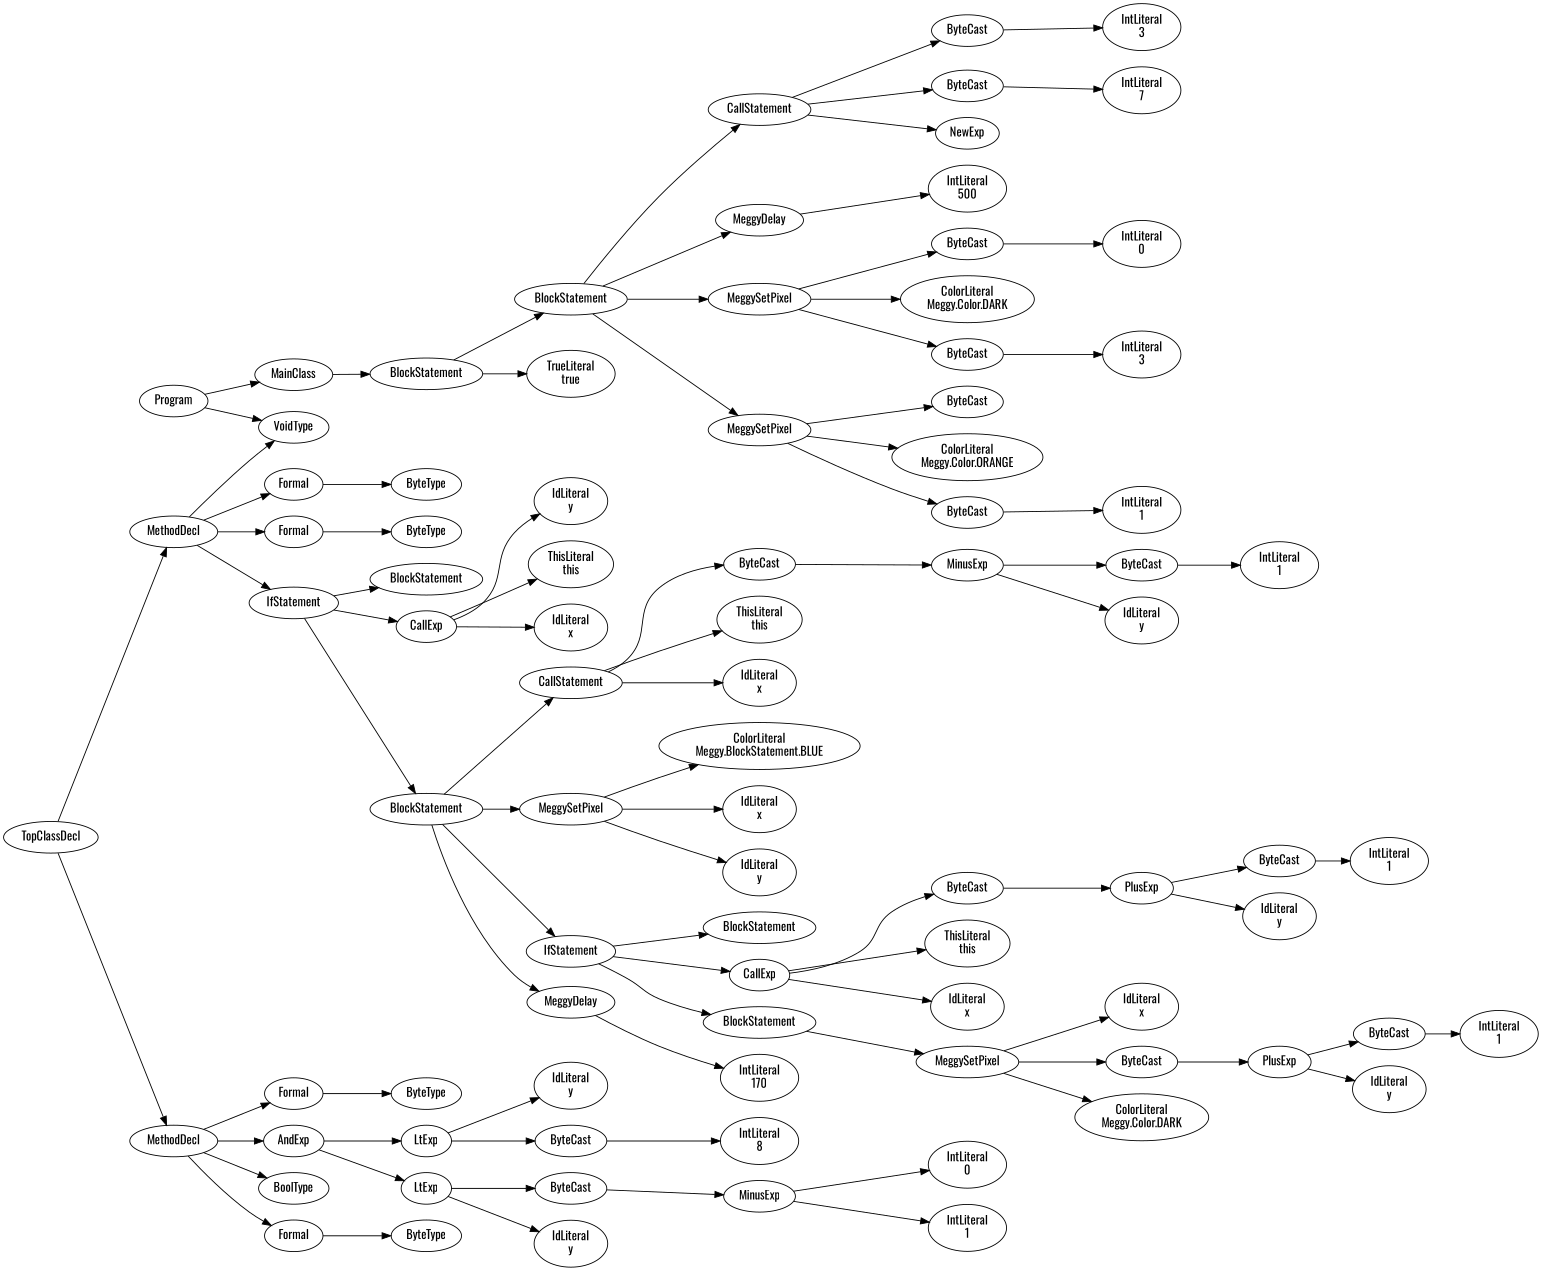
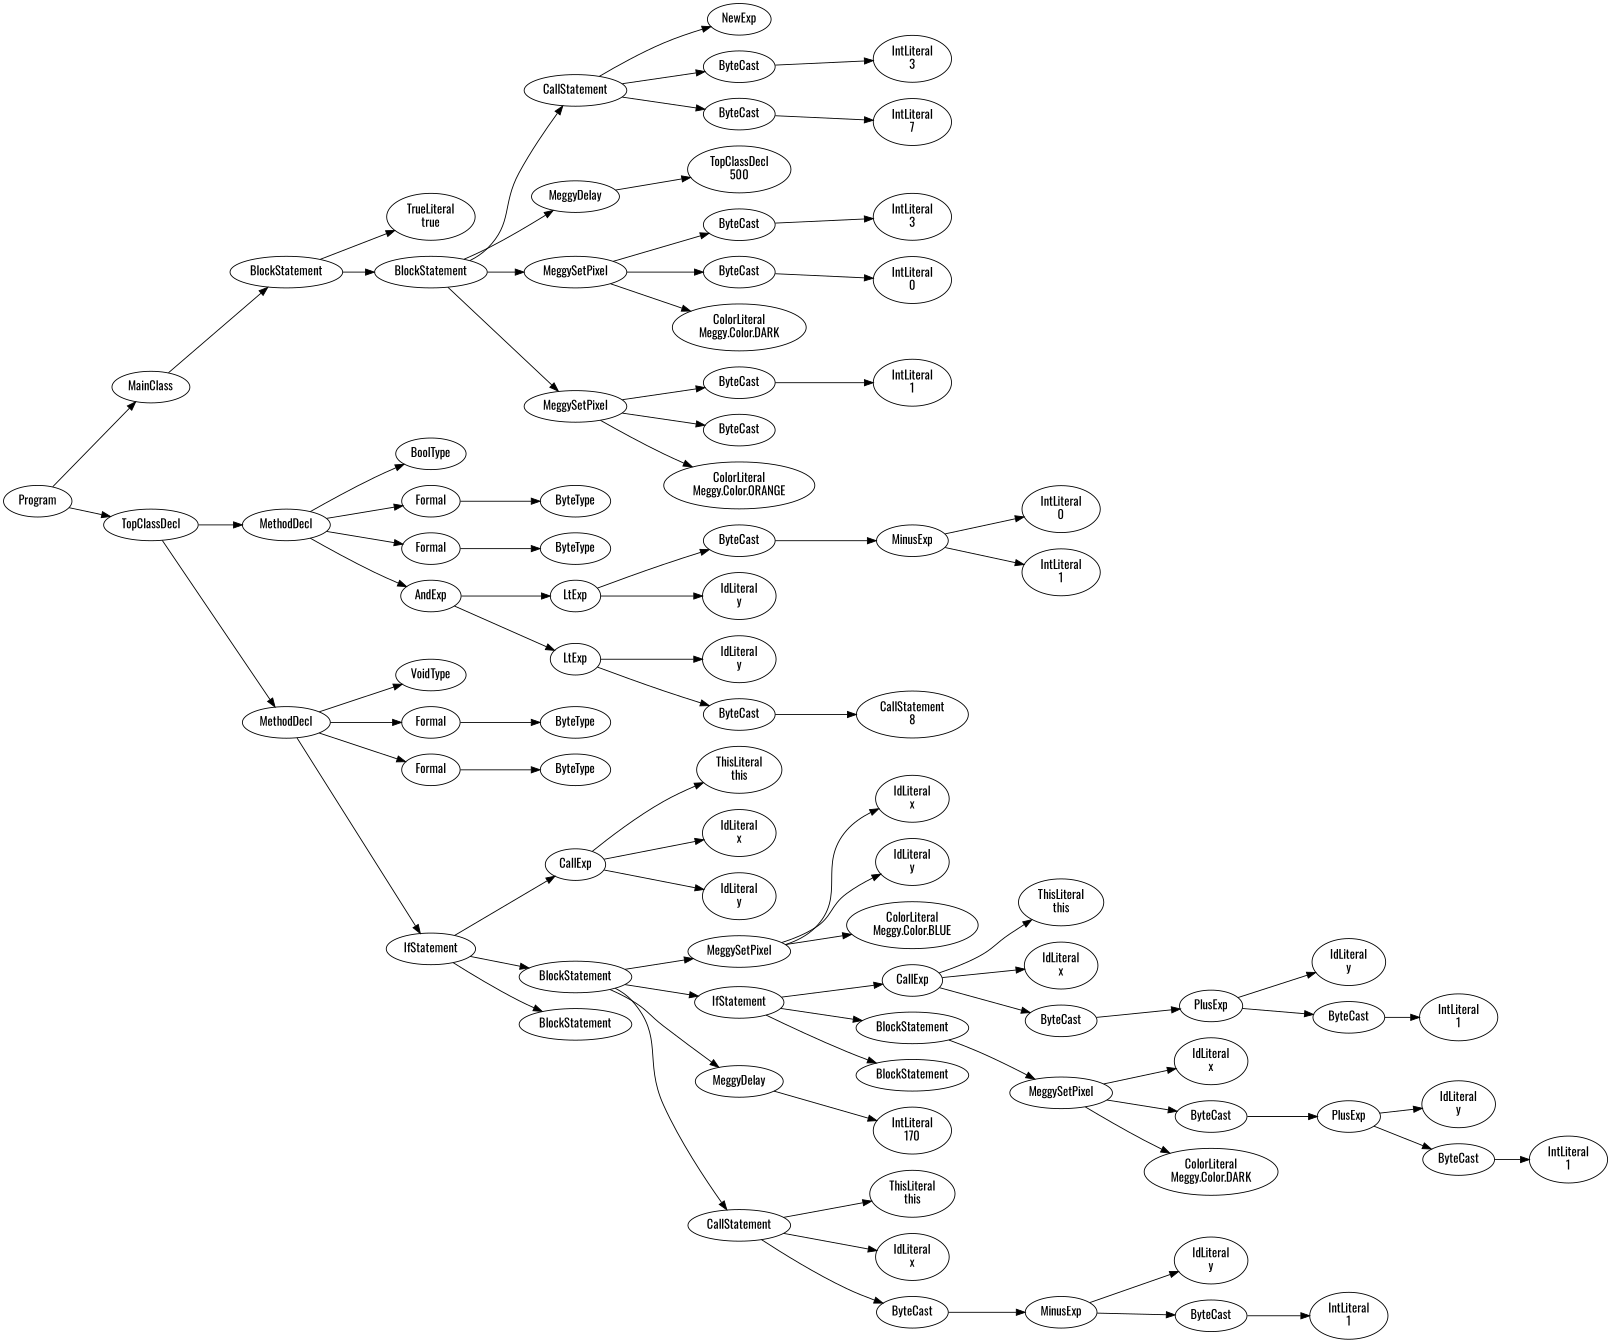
(967, 189) -> (739, 169)
(229, 413) -> (85, 511)
(760, 746) -> (912, 925)
(760, 1141) -> (912, 715)
